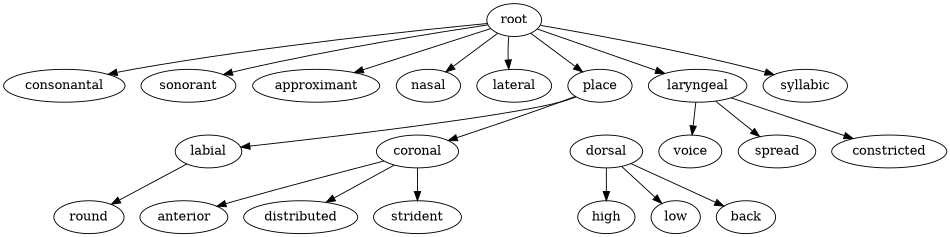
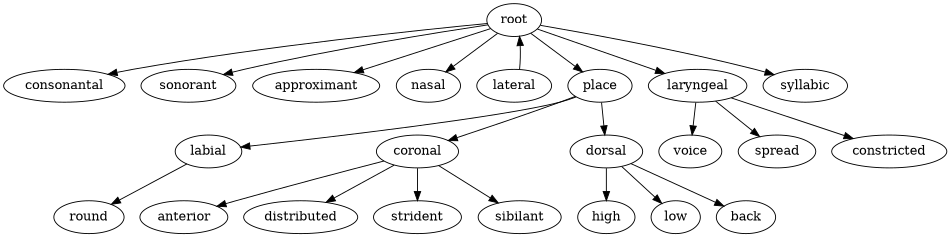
(508, 48) -> (520, 57)
none -> (603, 114)
none -> (520, 217)
